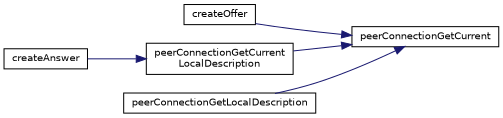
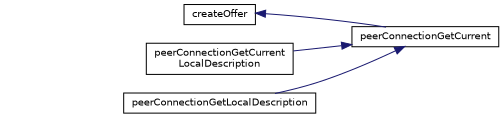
(299, 30) -> (326, 19)
(46, 59) -> none
